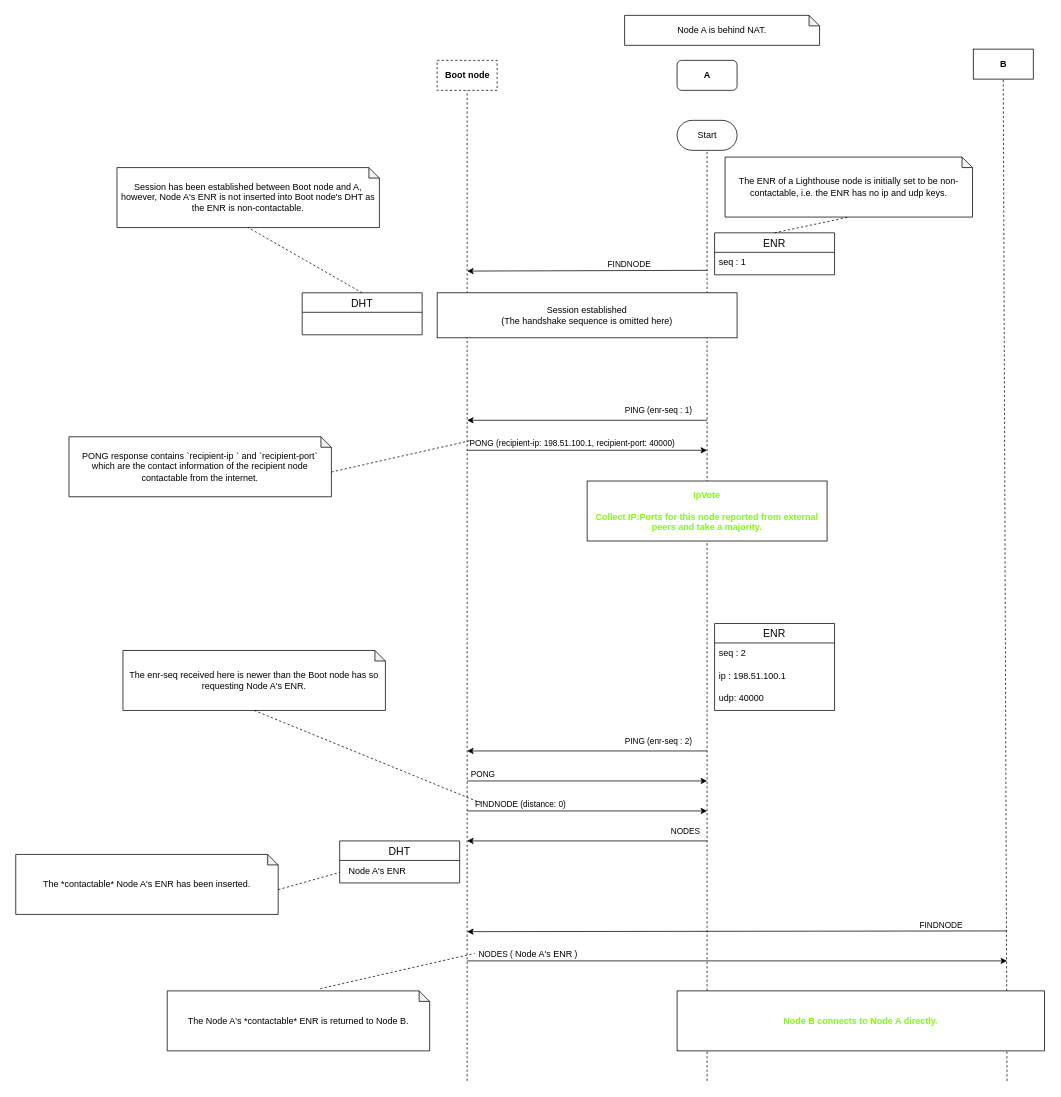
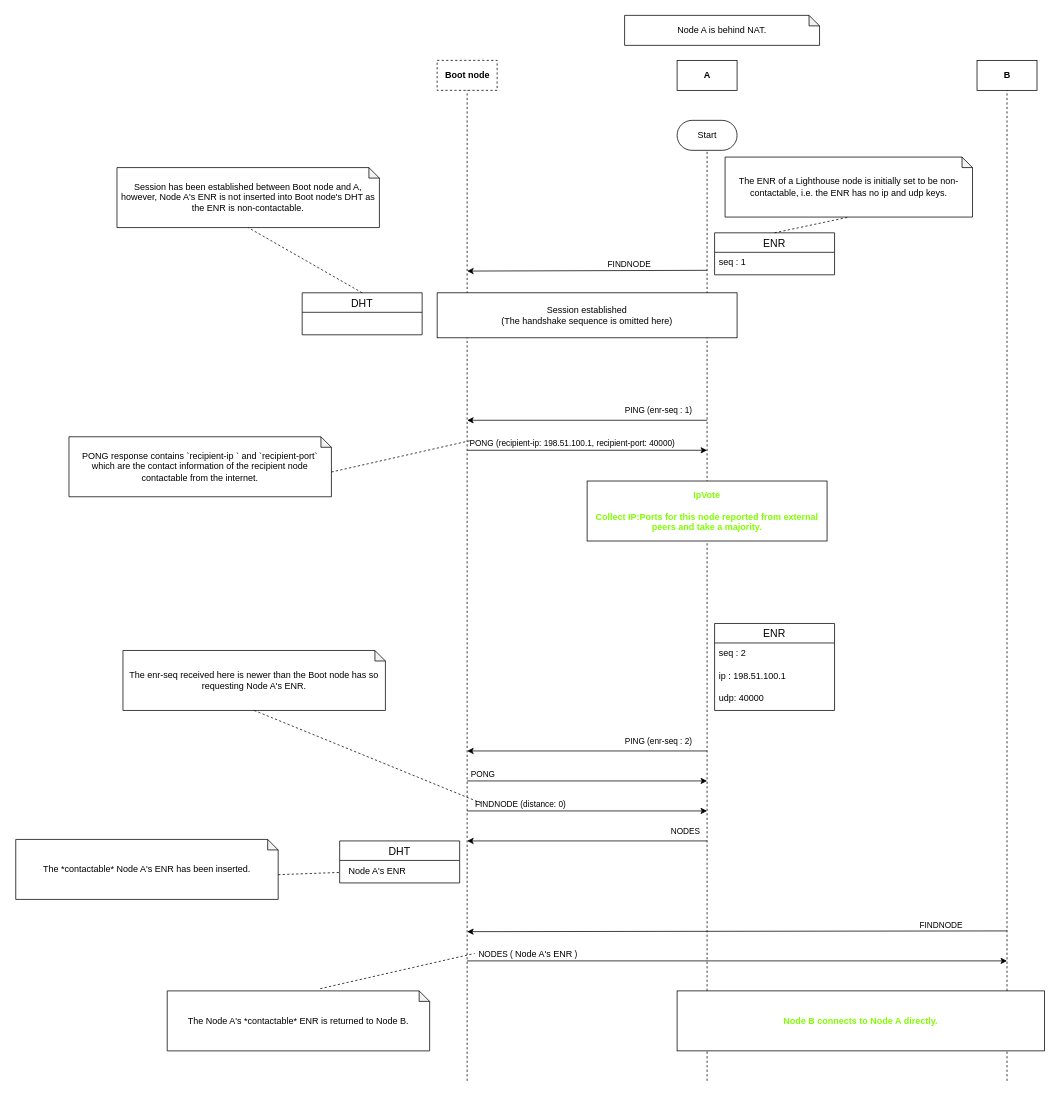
(1003, 64) -> (1007, 75)
(707, 75) -> (707, 75)
(147, 885) -> (147, 870)
